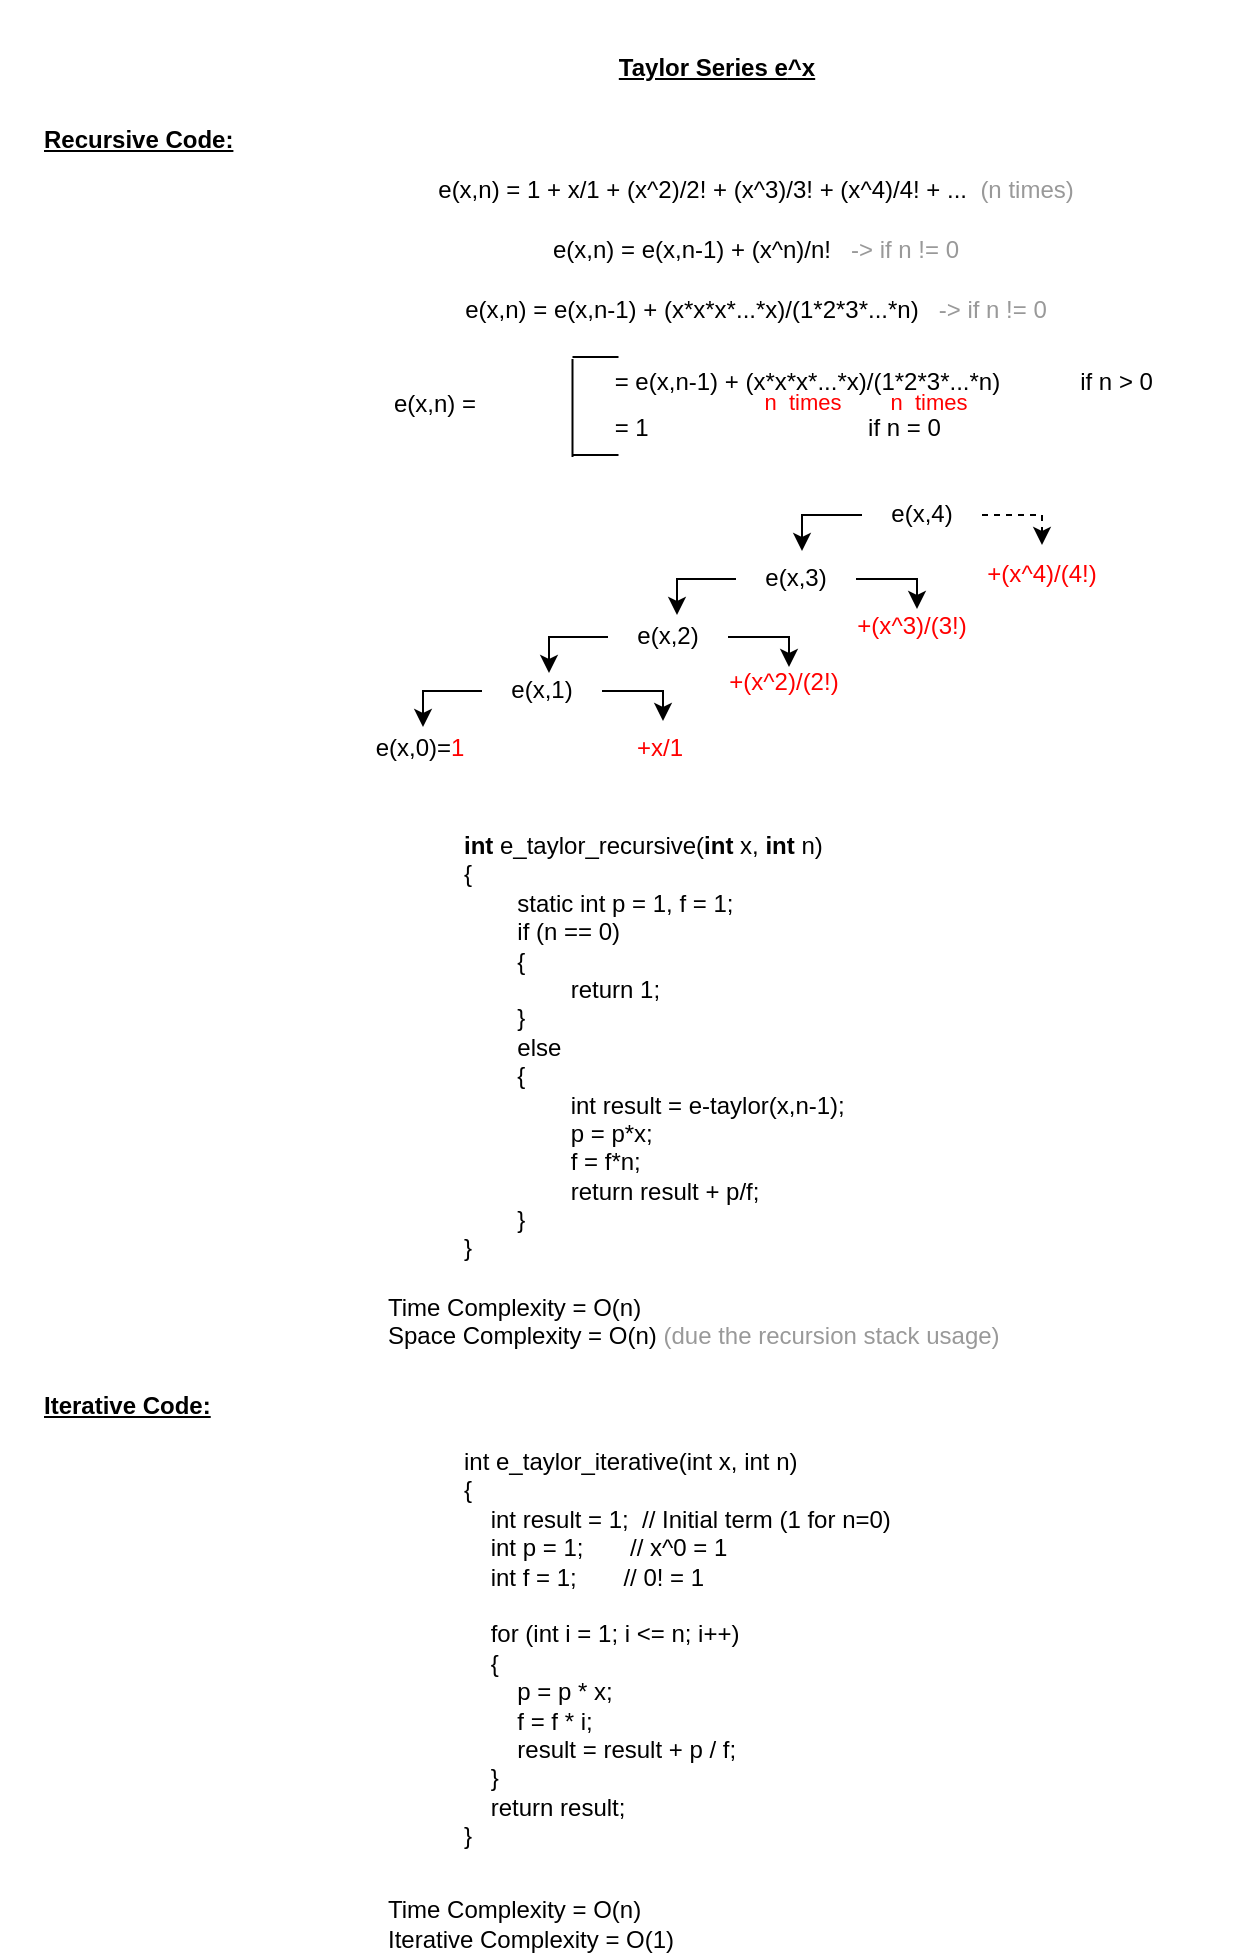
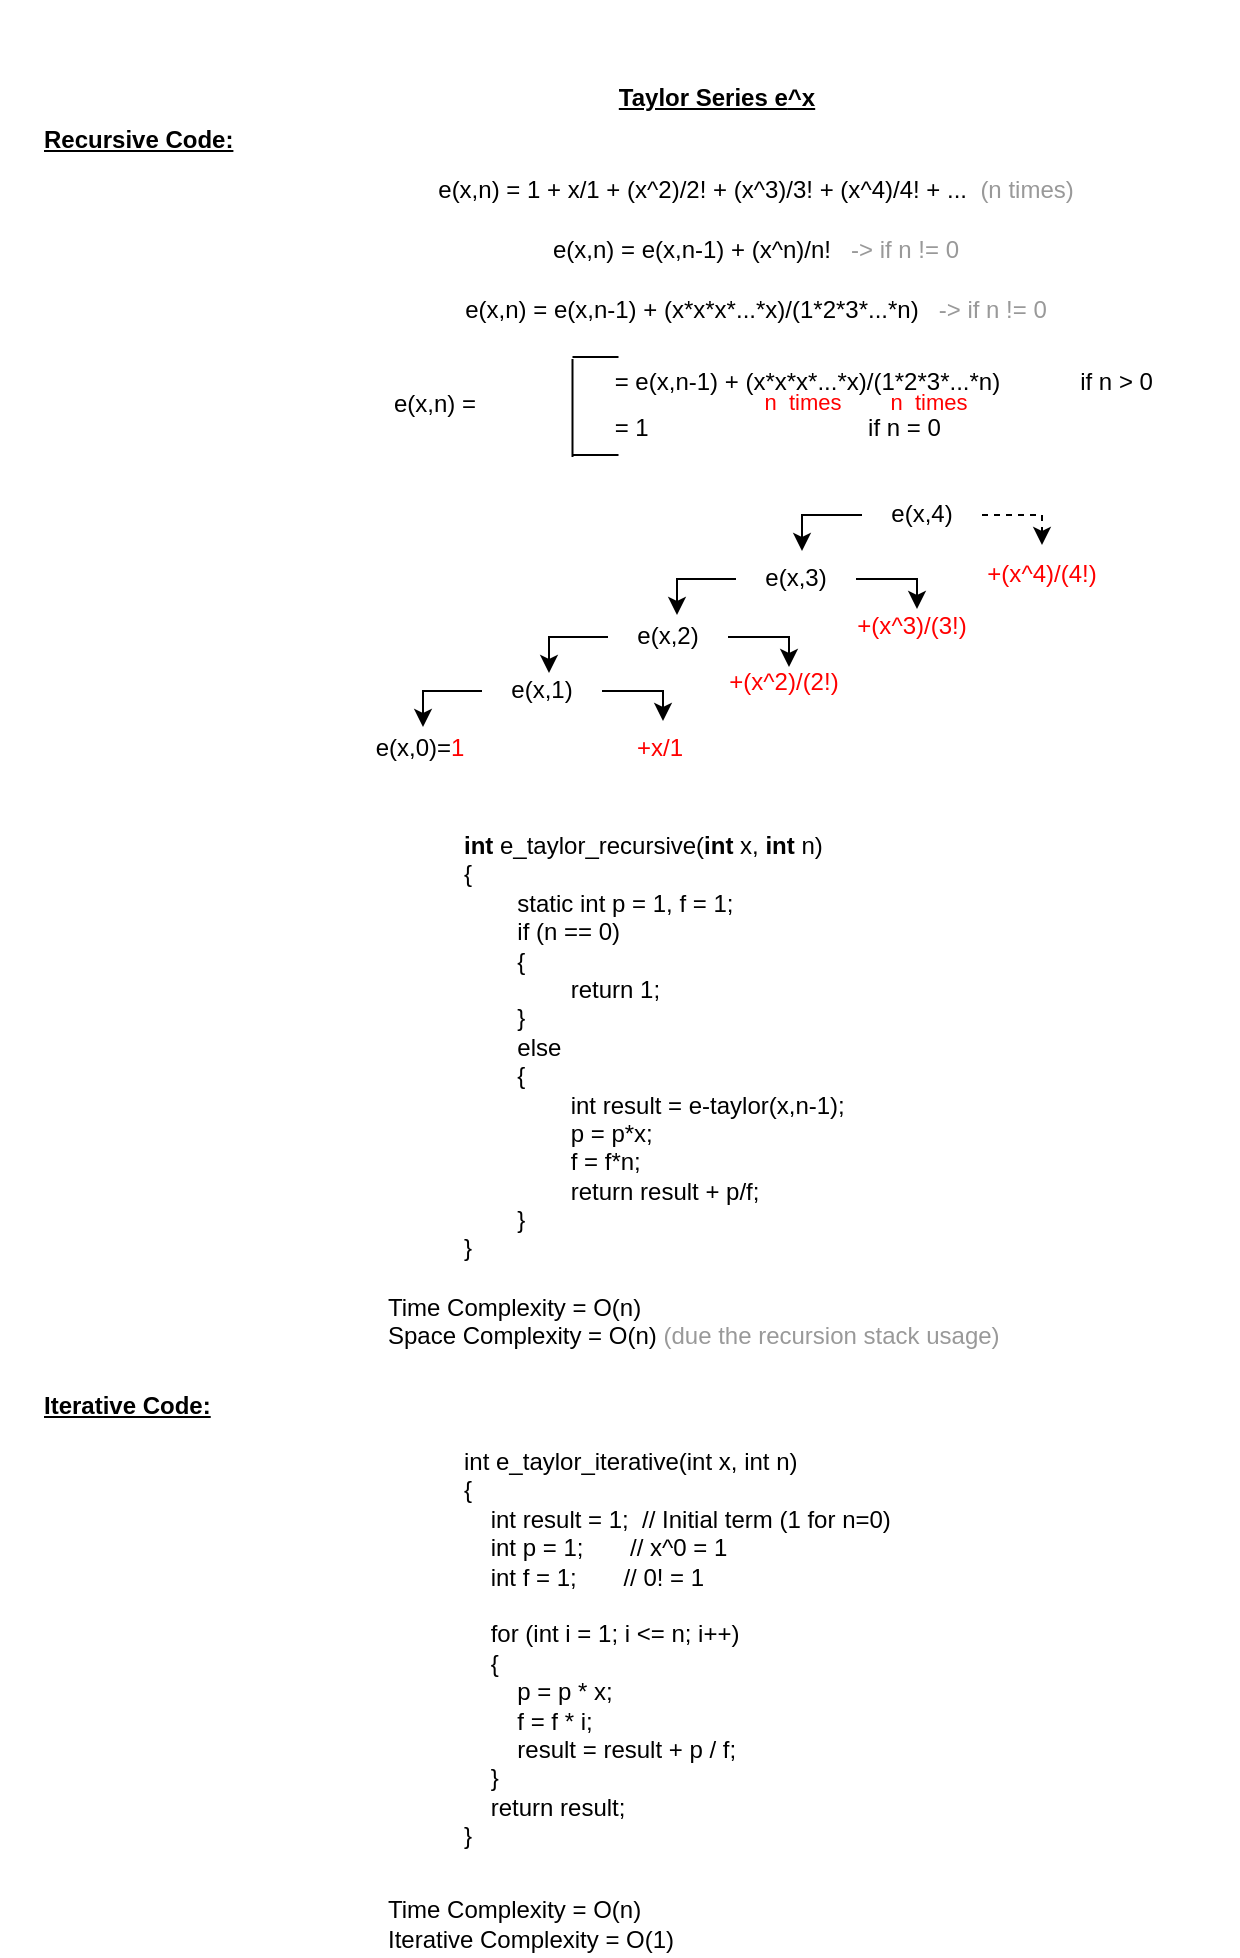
(718, 77) -> (718, 107)
